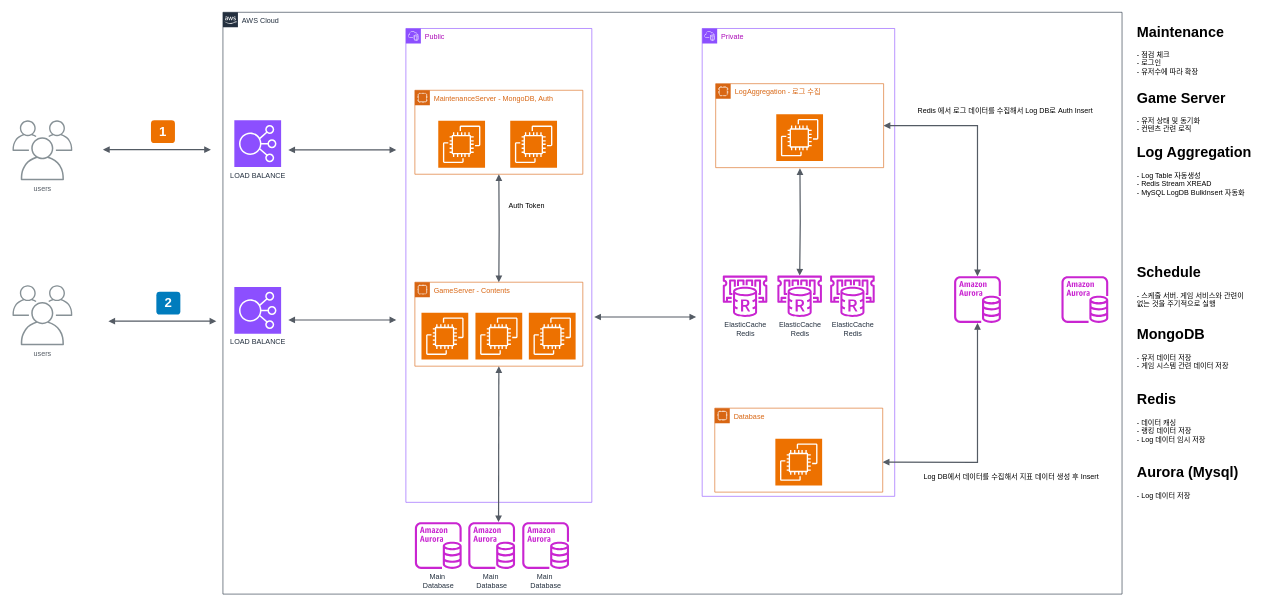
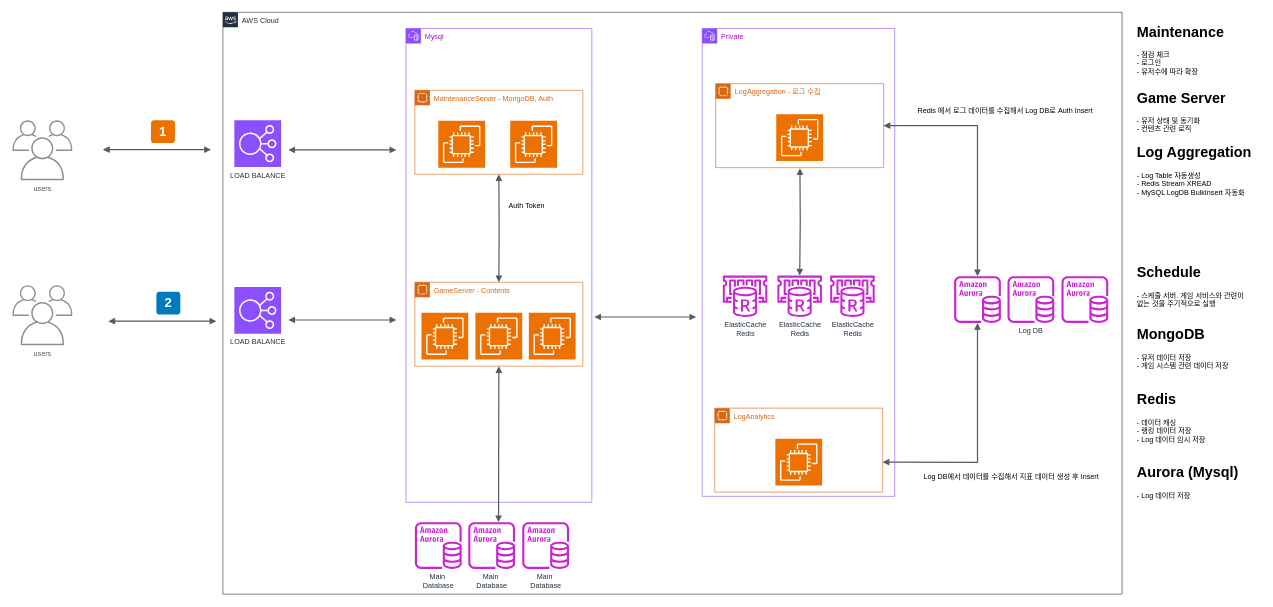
(435, 37) -> (434, 37)
none -> (1031, 300)
(750, 417) -> (756, 417)
